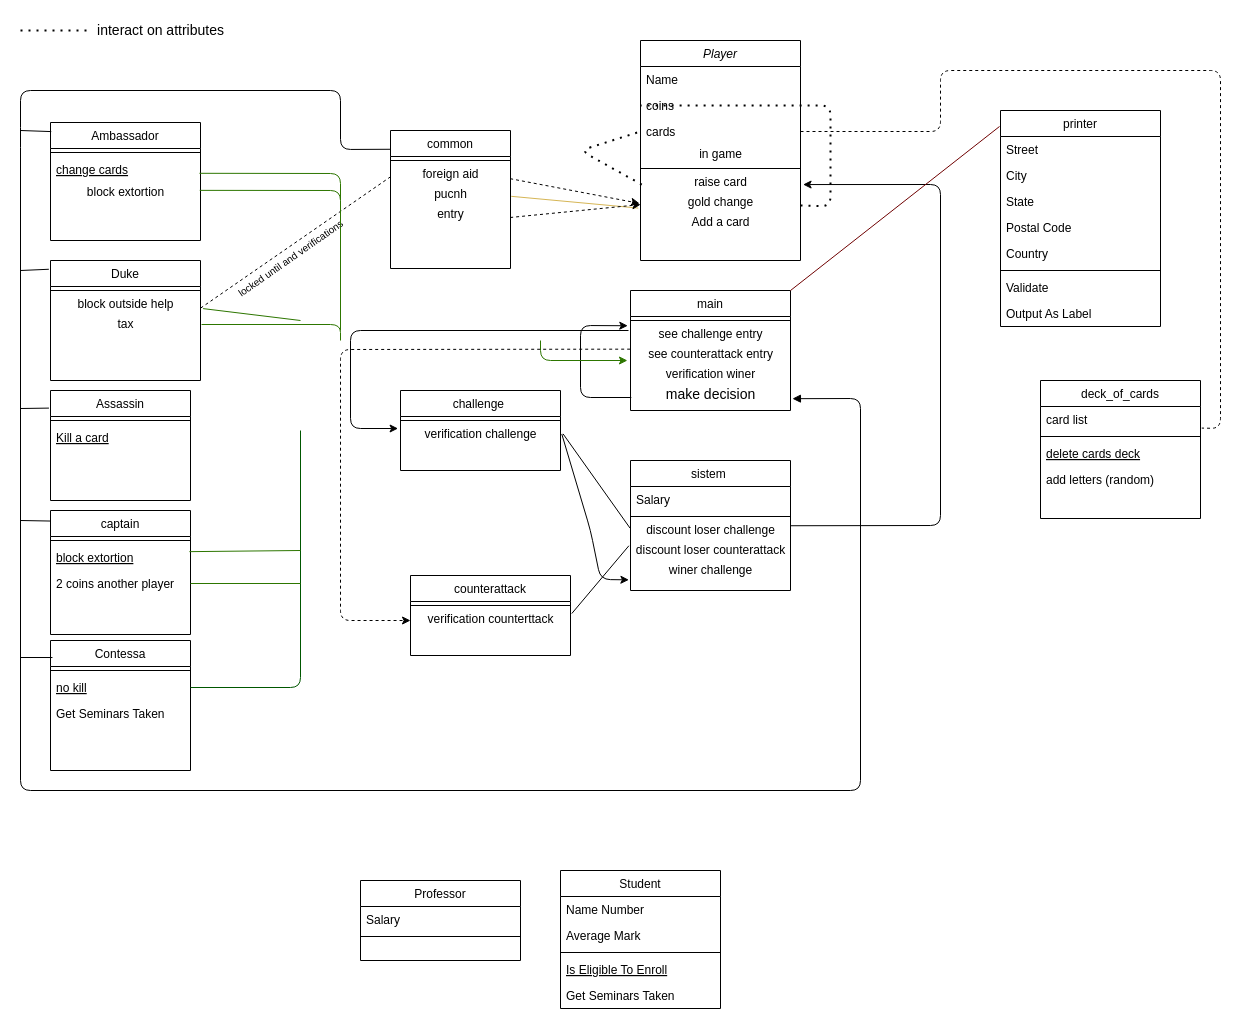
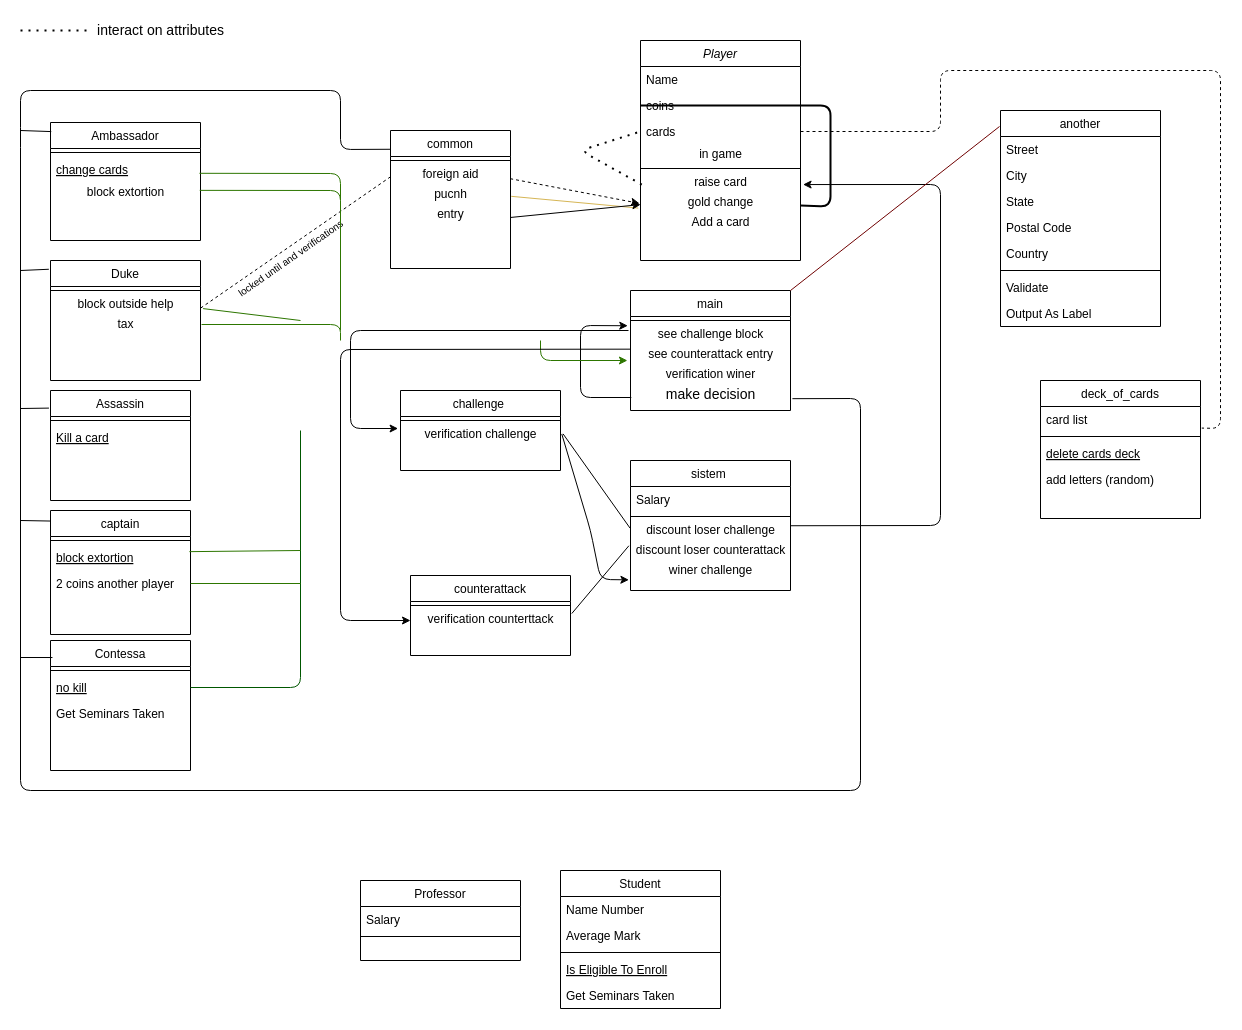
(792, 106) -> (792, 106)
(1080, 124) -> (1080, 124)
(564, 212) -> (564, 212)
(711, 335) -> (711, 335)
(341, 373) -> (341, 373)
(802, 399) -> (797, 399)
